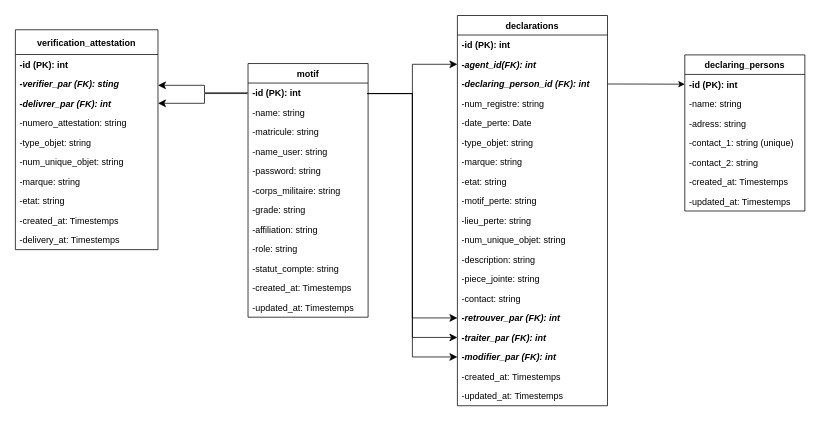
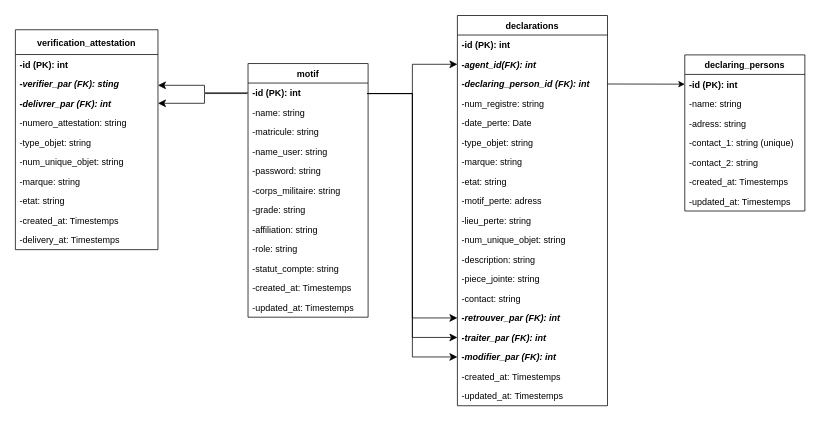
(507, 201) -> (508, 201)
